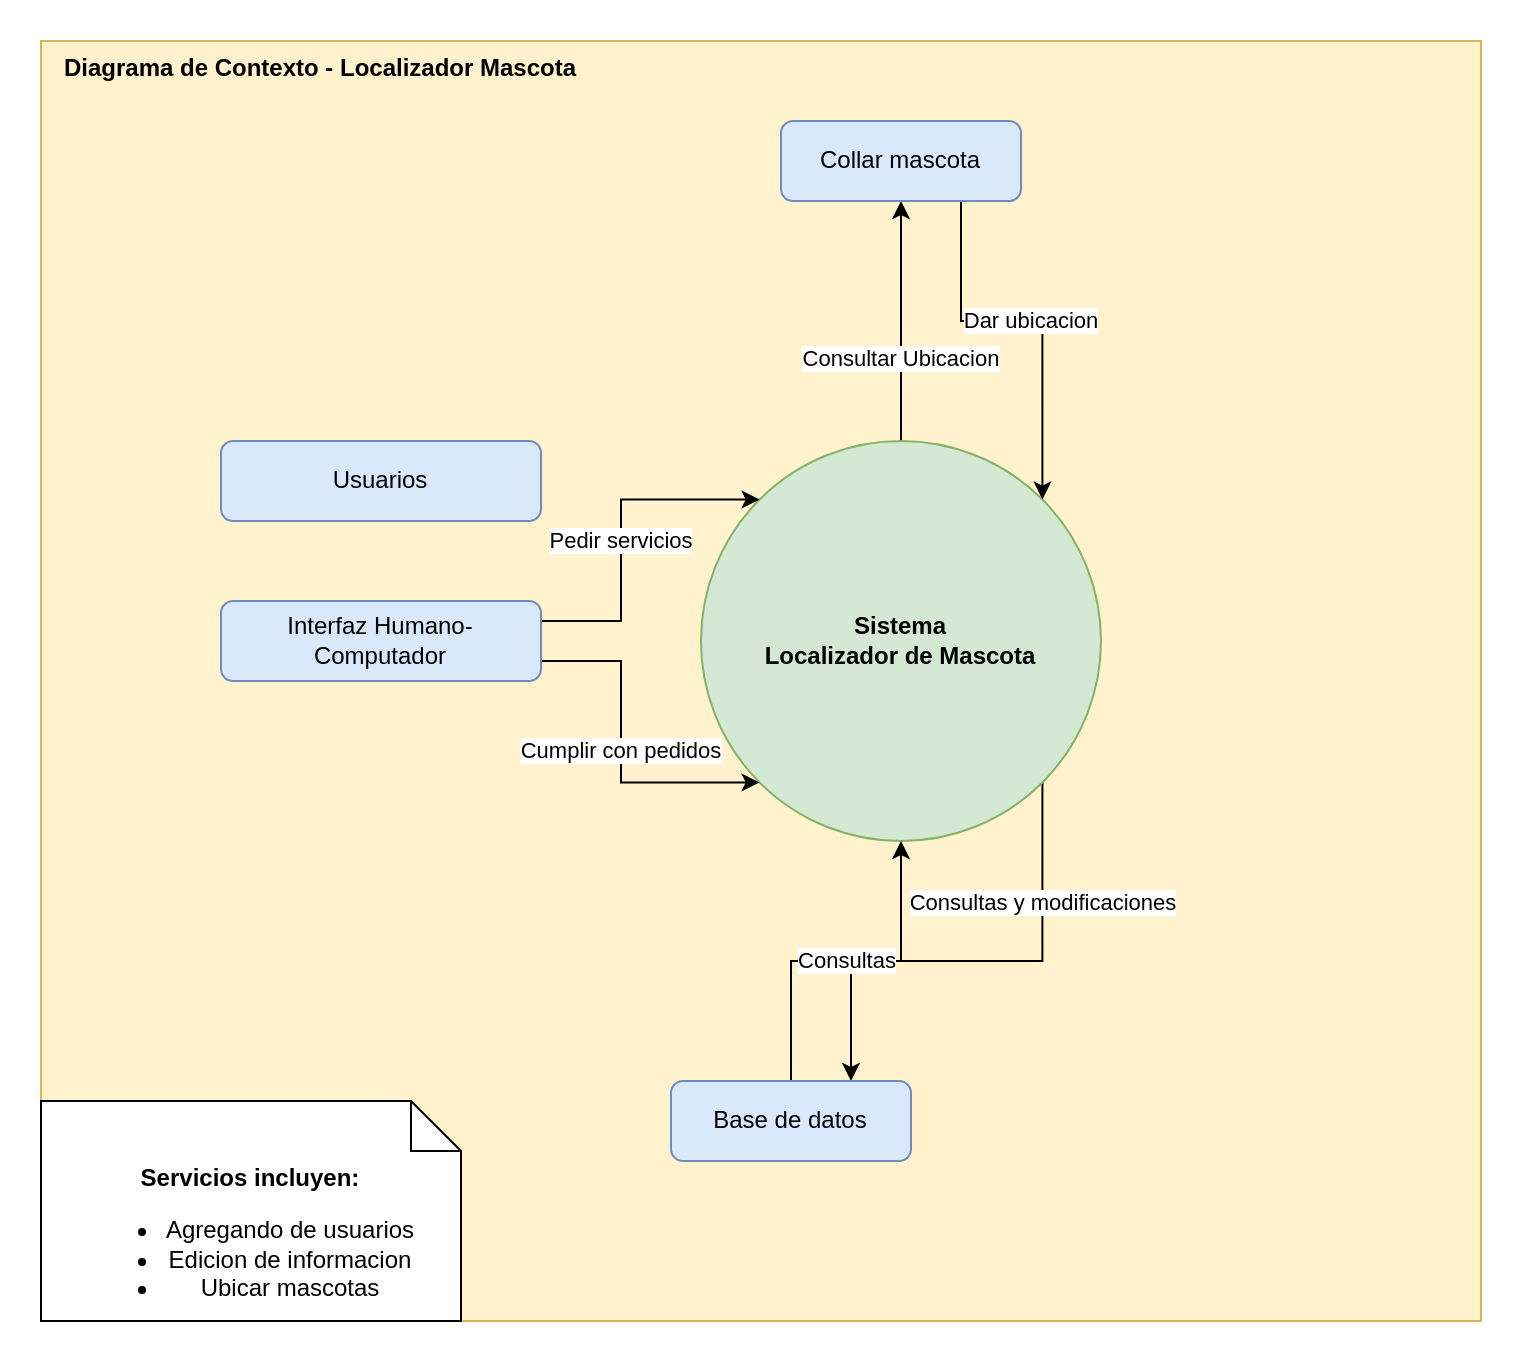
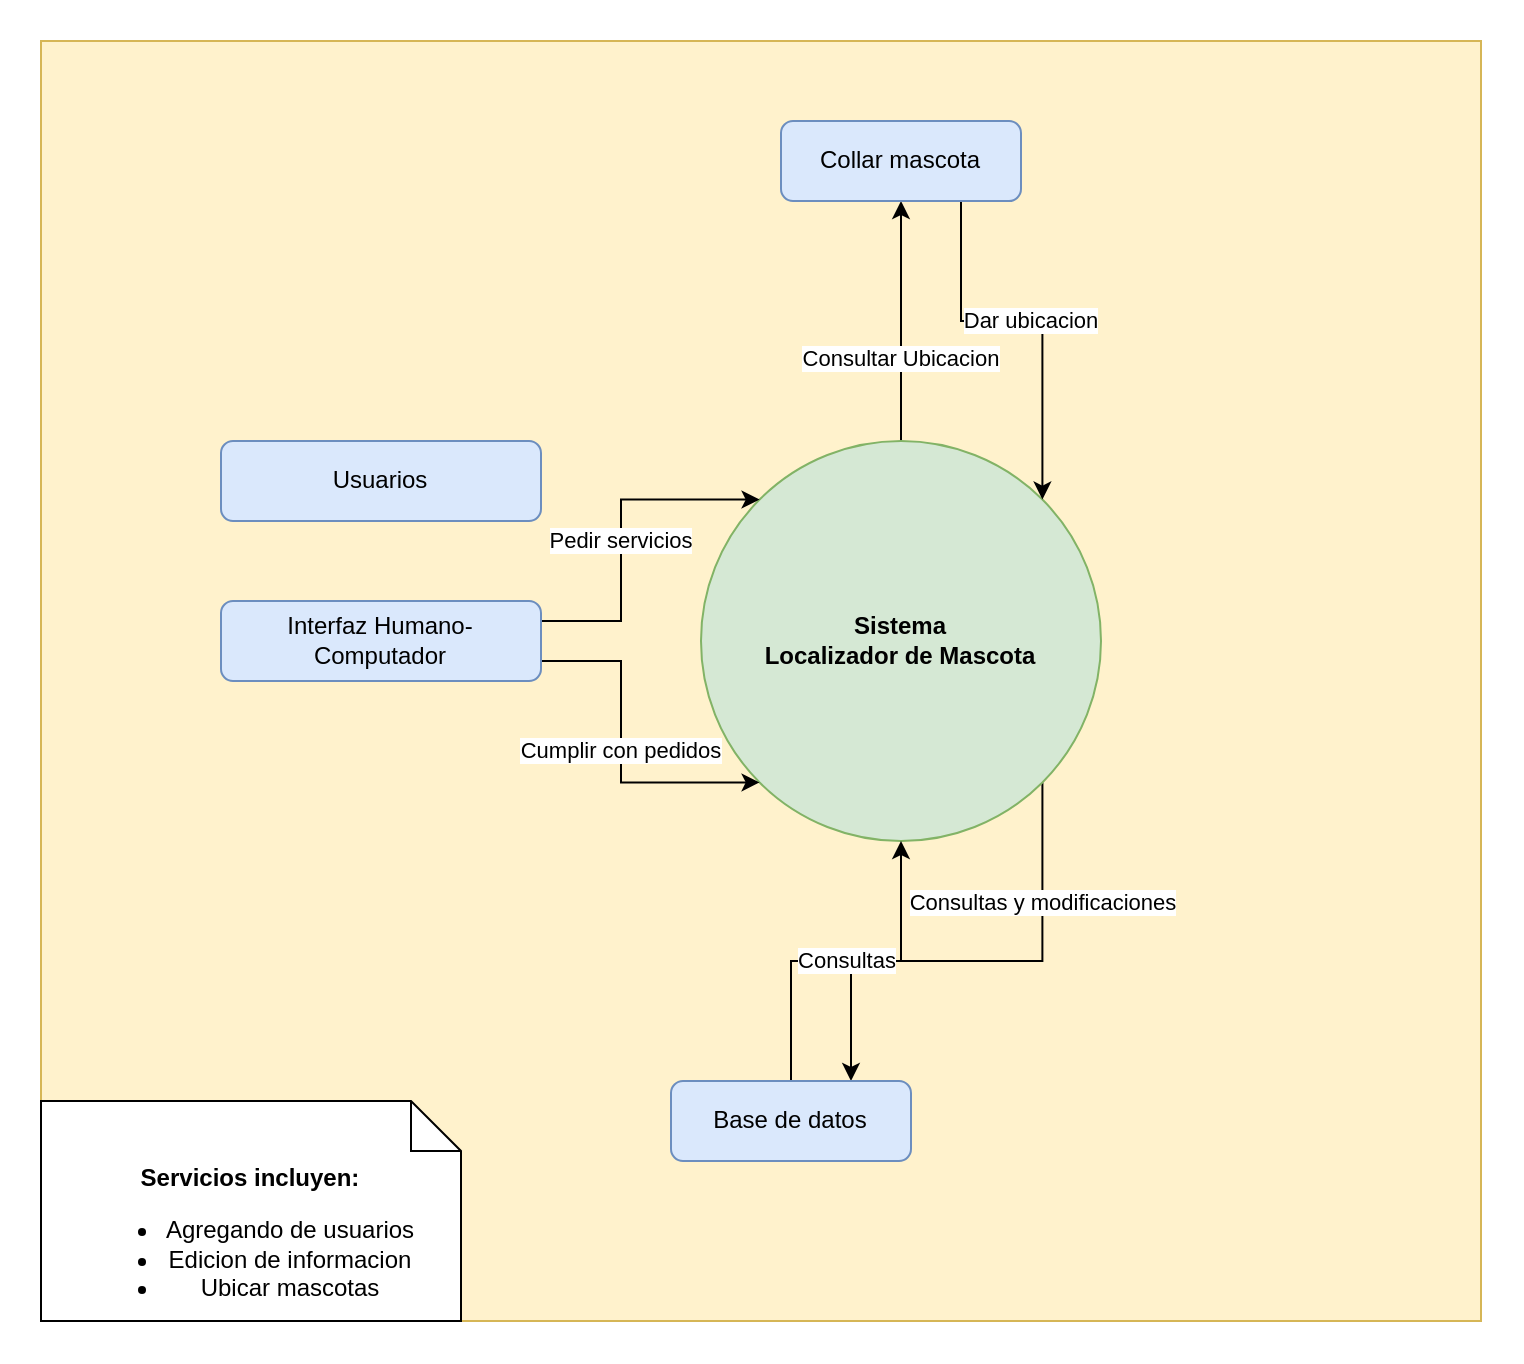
(321, 67) -> none
